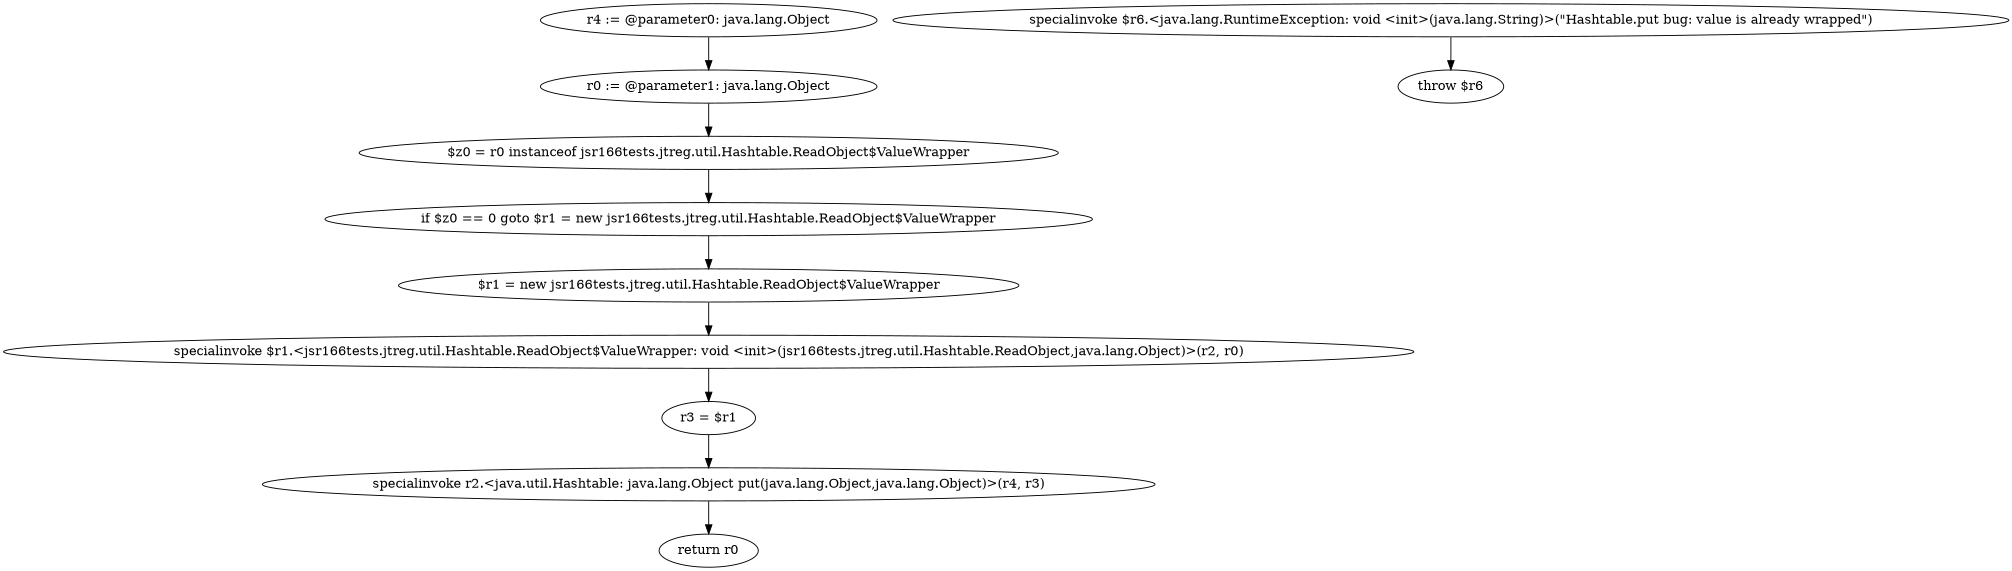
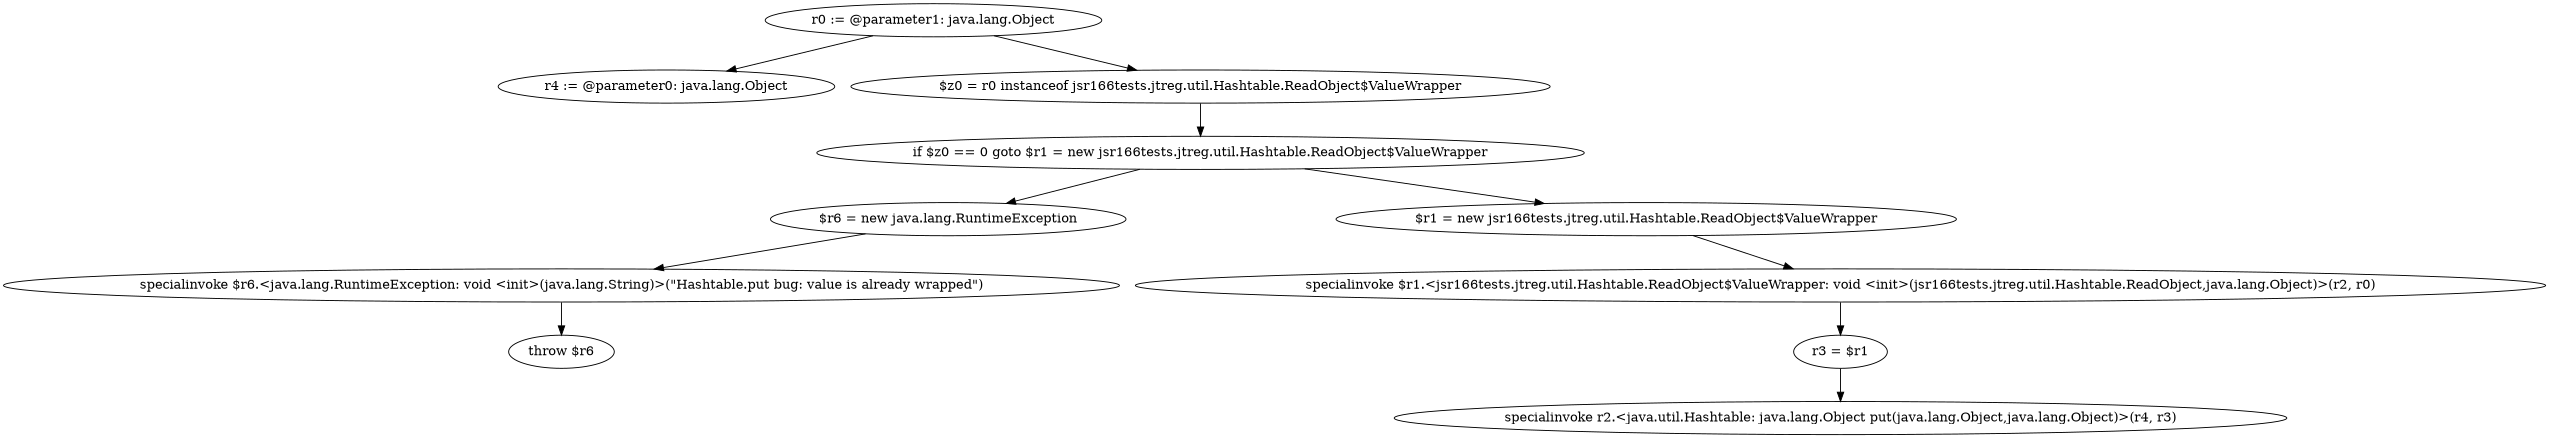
(709, 49) -> (804, 52)
none -> (948, 219)
(709, 551) -> none
